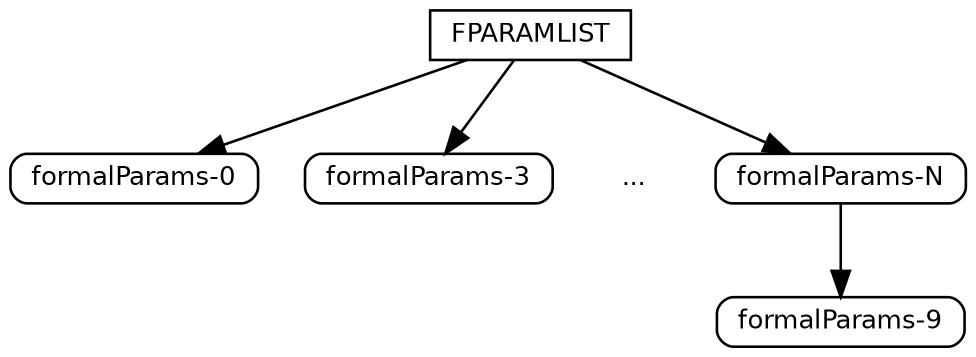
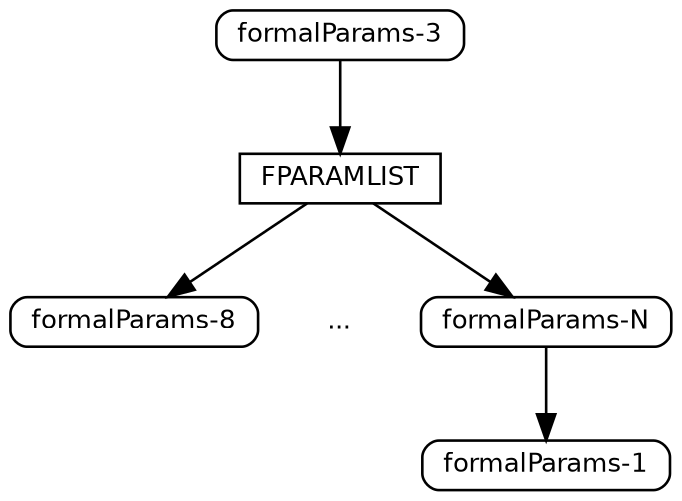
(488, 96) -> (340, 94)
(134, 179) -> (134, 322)
(841, 322) -> (546, 465)
